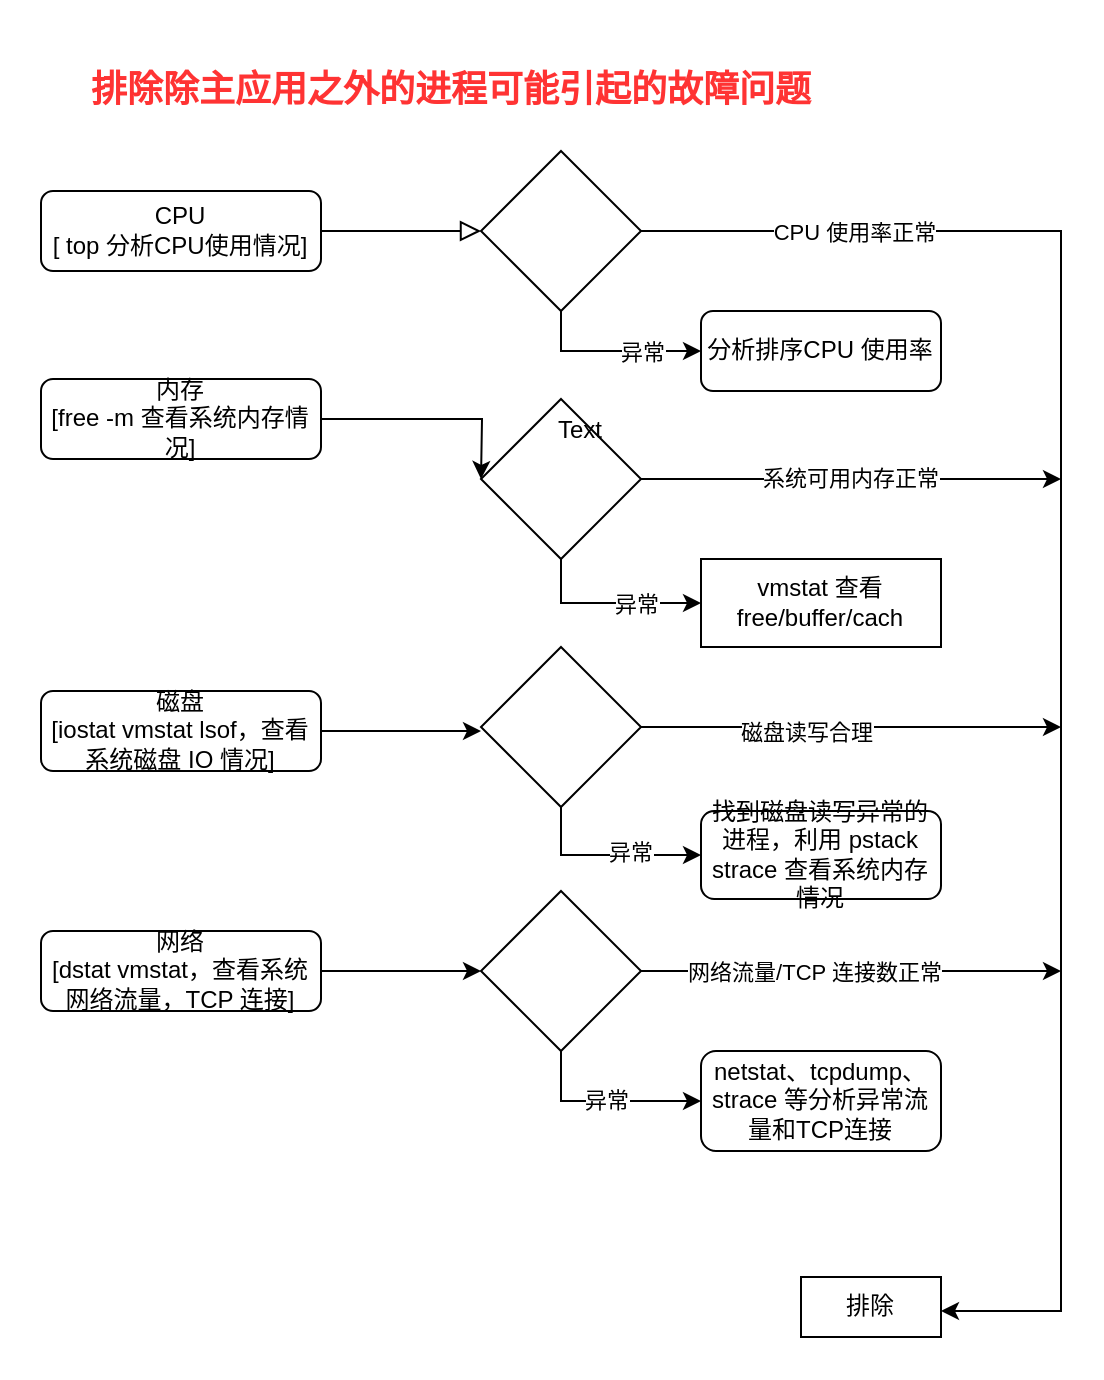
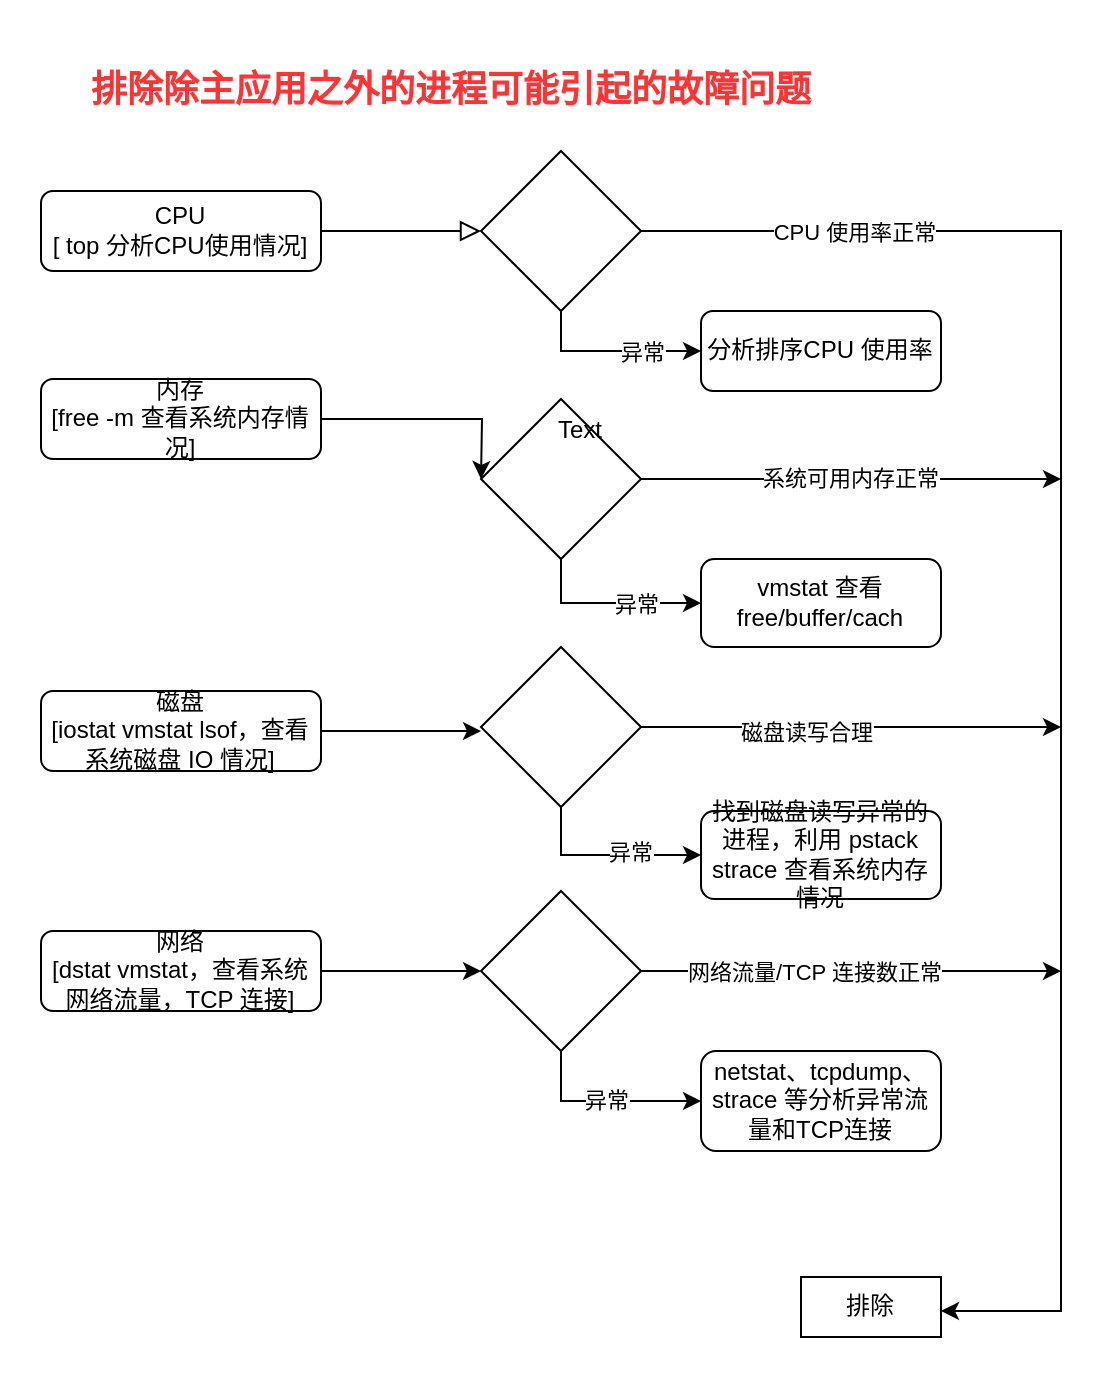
(821, 603) -> (821, 603)
